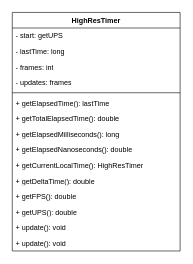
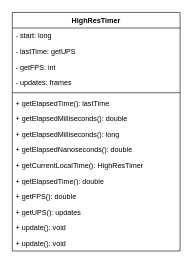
(43, 36) -> (38, 36)
(43, 52) -> (48, 52)
(38, 68) -> (38, 68)
(72, 119) -> (76, 119)
(59, 182) -> (63, 182)
(48, 213) -> (51, 213)
